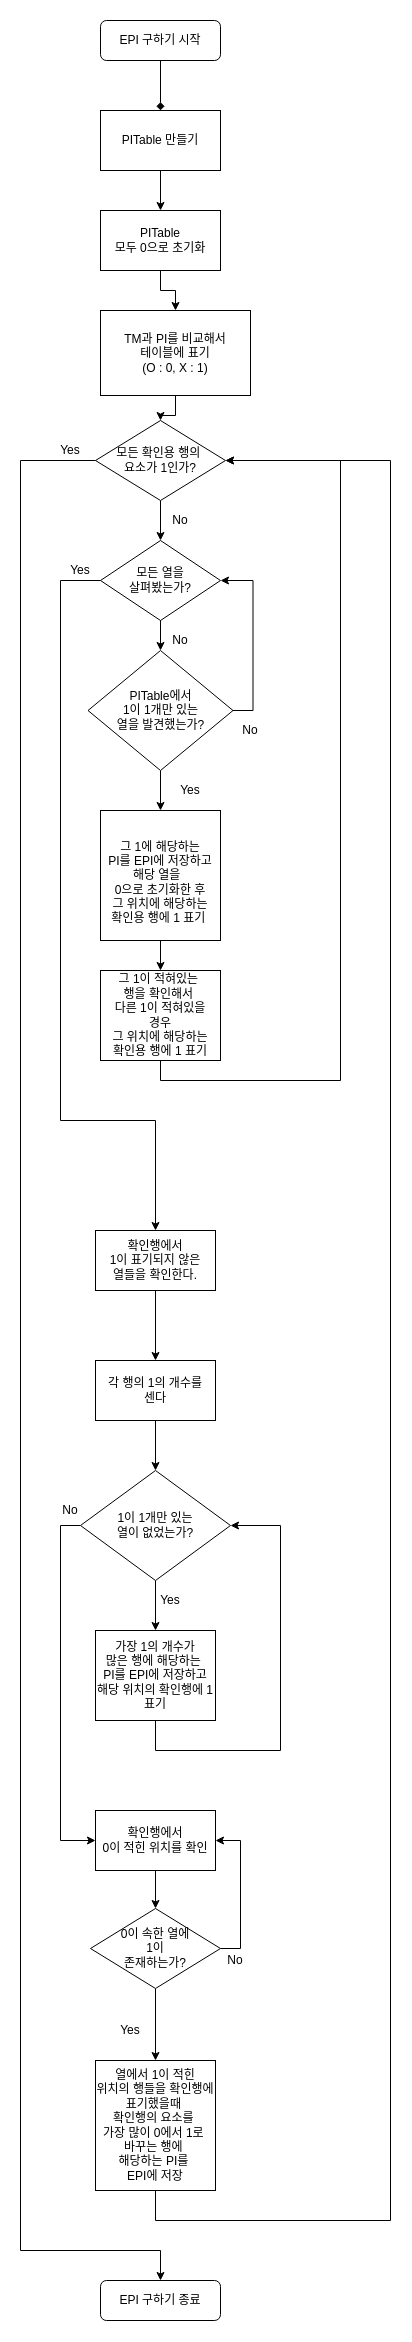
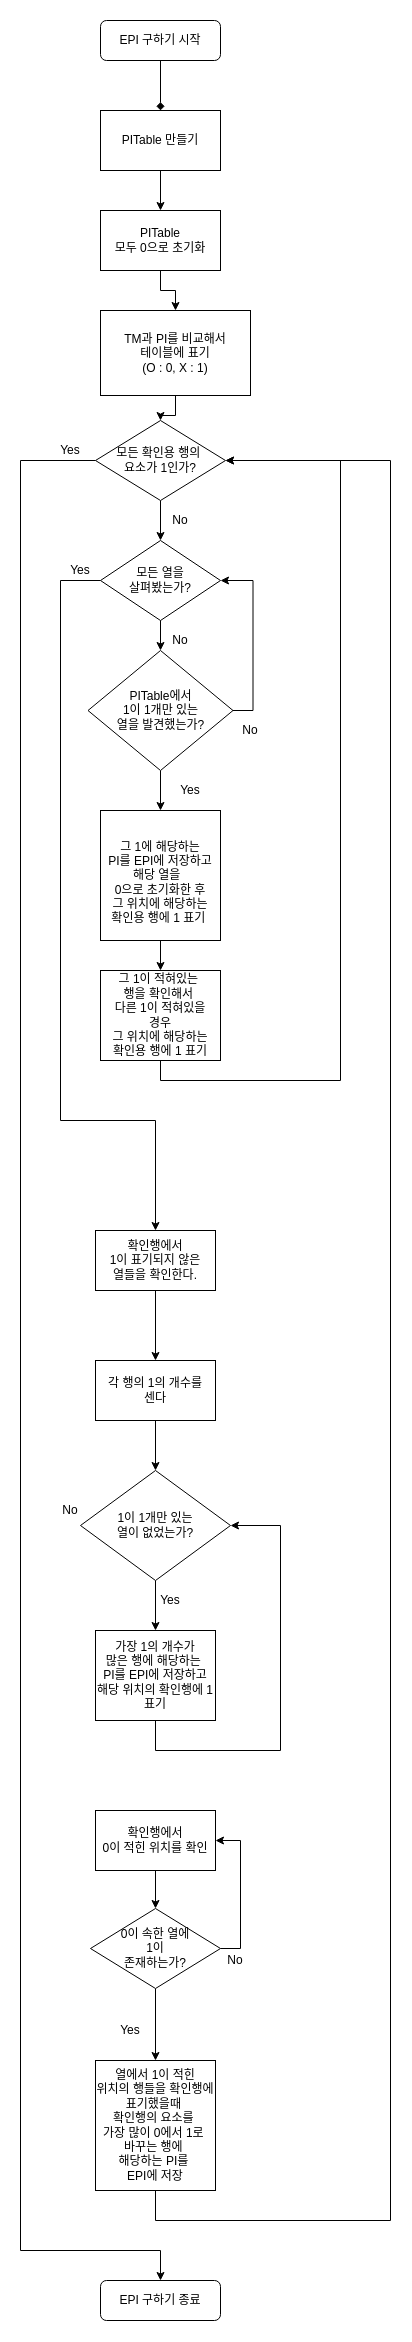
(61, 1687) -> none
